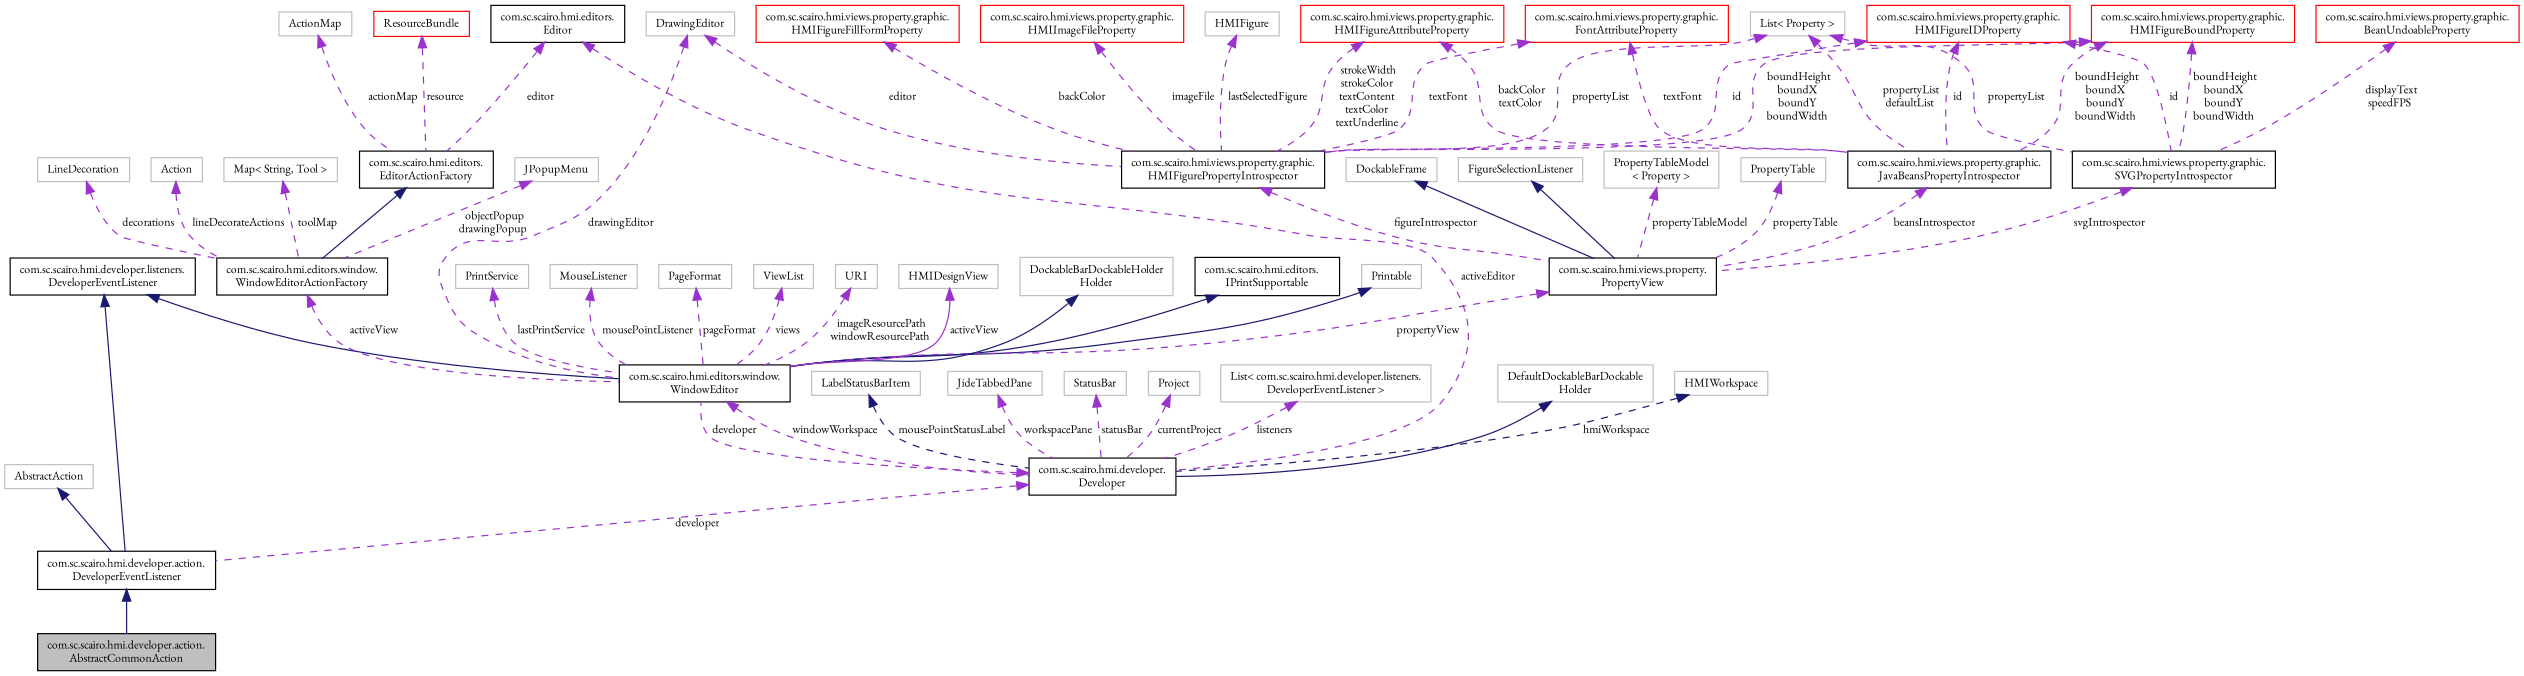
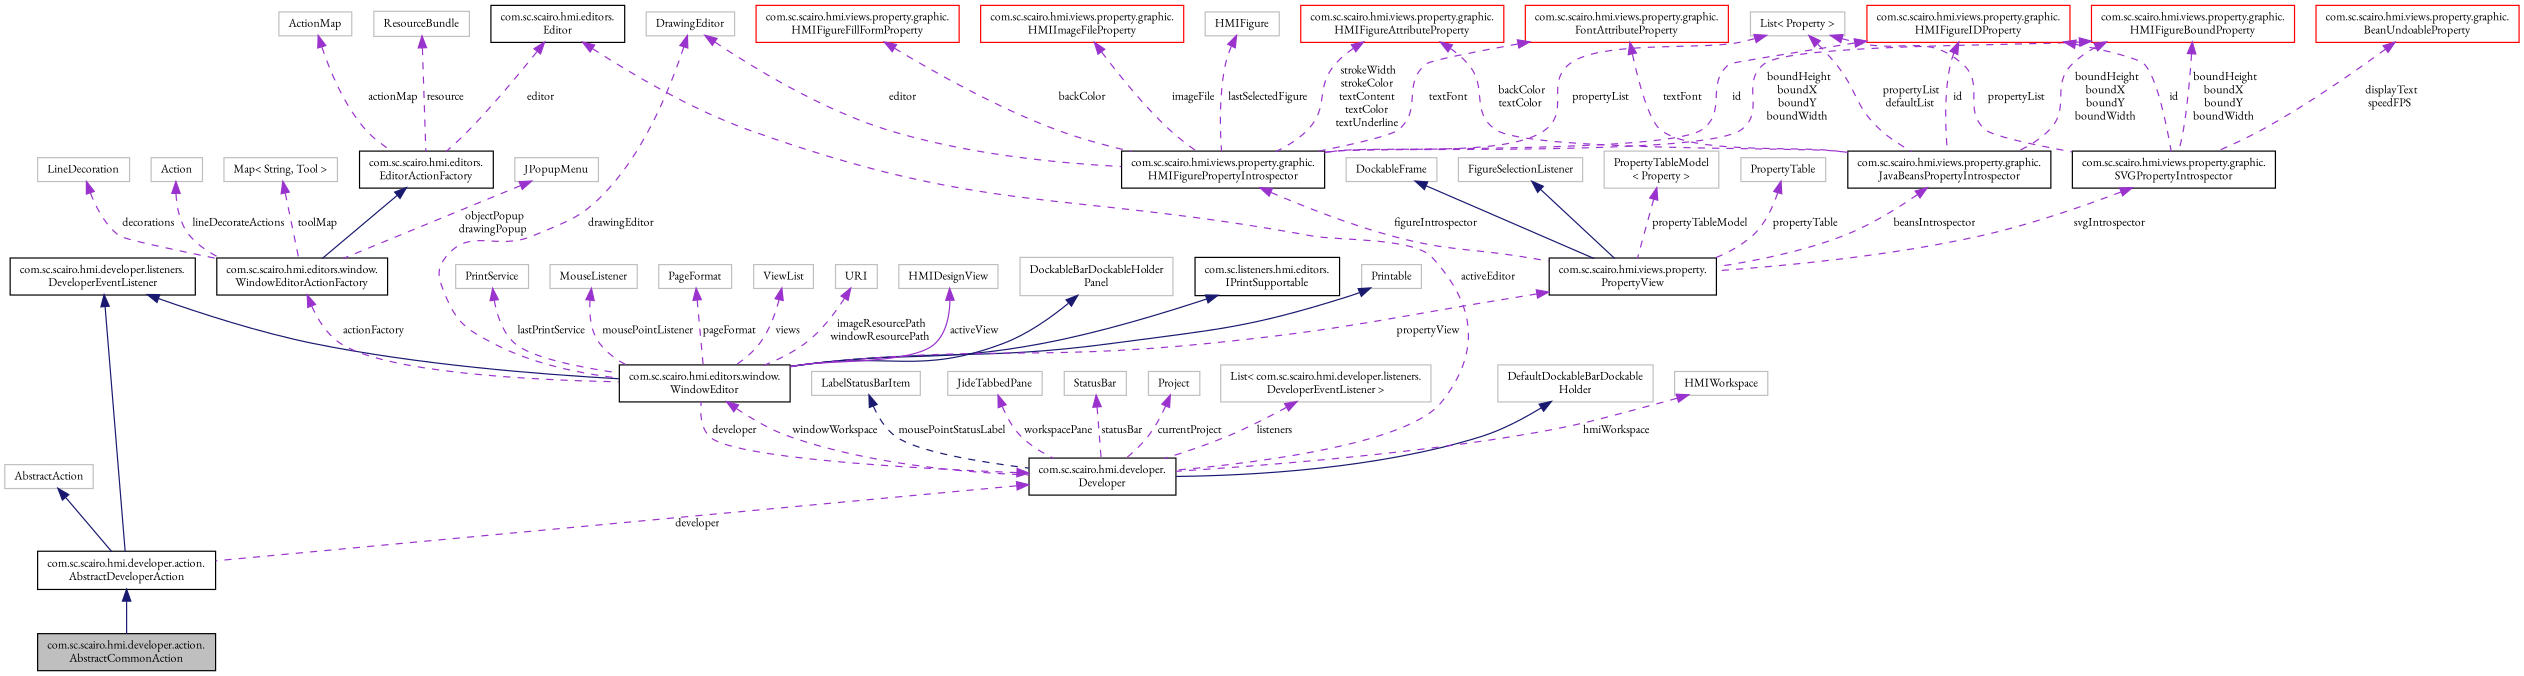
(422, 24) -> (422, 24)
(1096, 277) -> (1096, 277)
(1267, 277) -> (1267, 277)
(373, 330) -> (373, 330)
(1504, 438) -> (1504, 438)
(127, 570) -> (127, 570)
